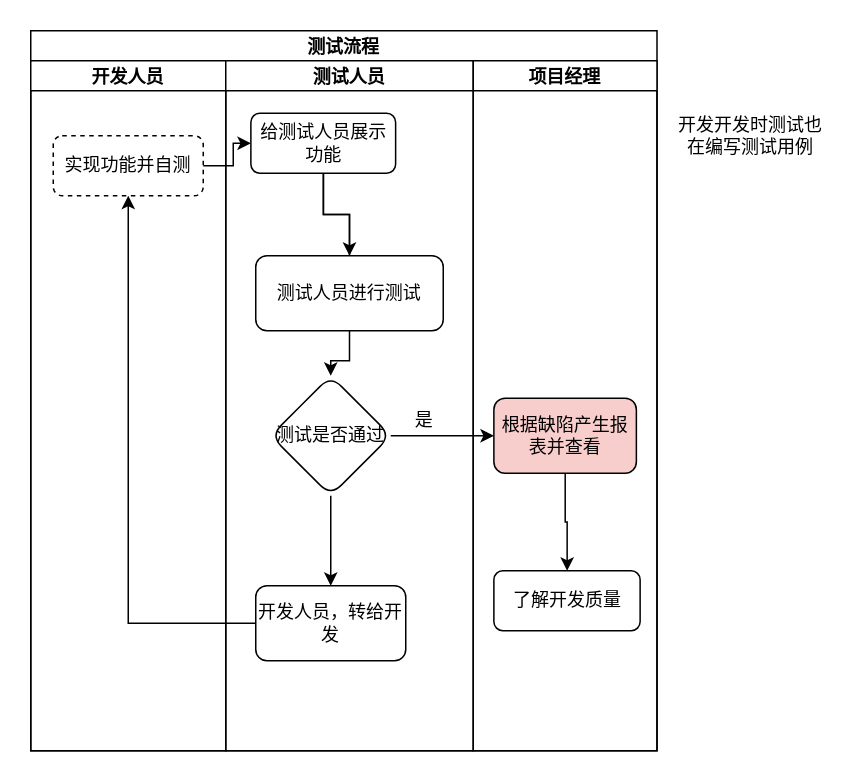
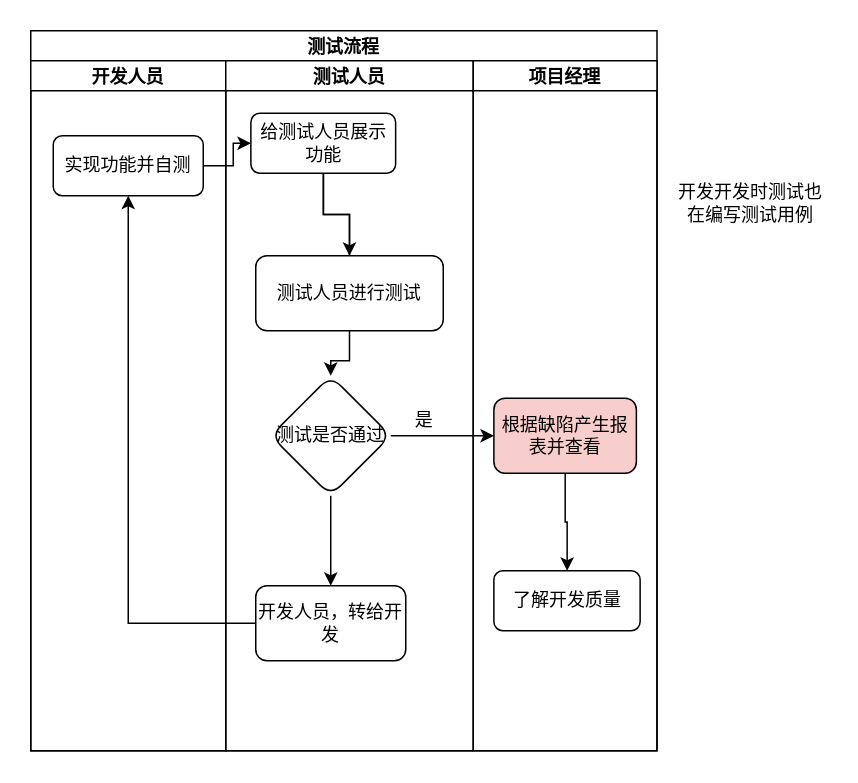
(751, 136) -> (751, 203)
(128, 166) -> (128, 166)
